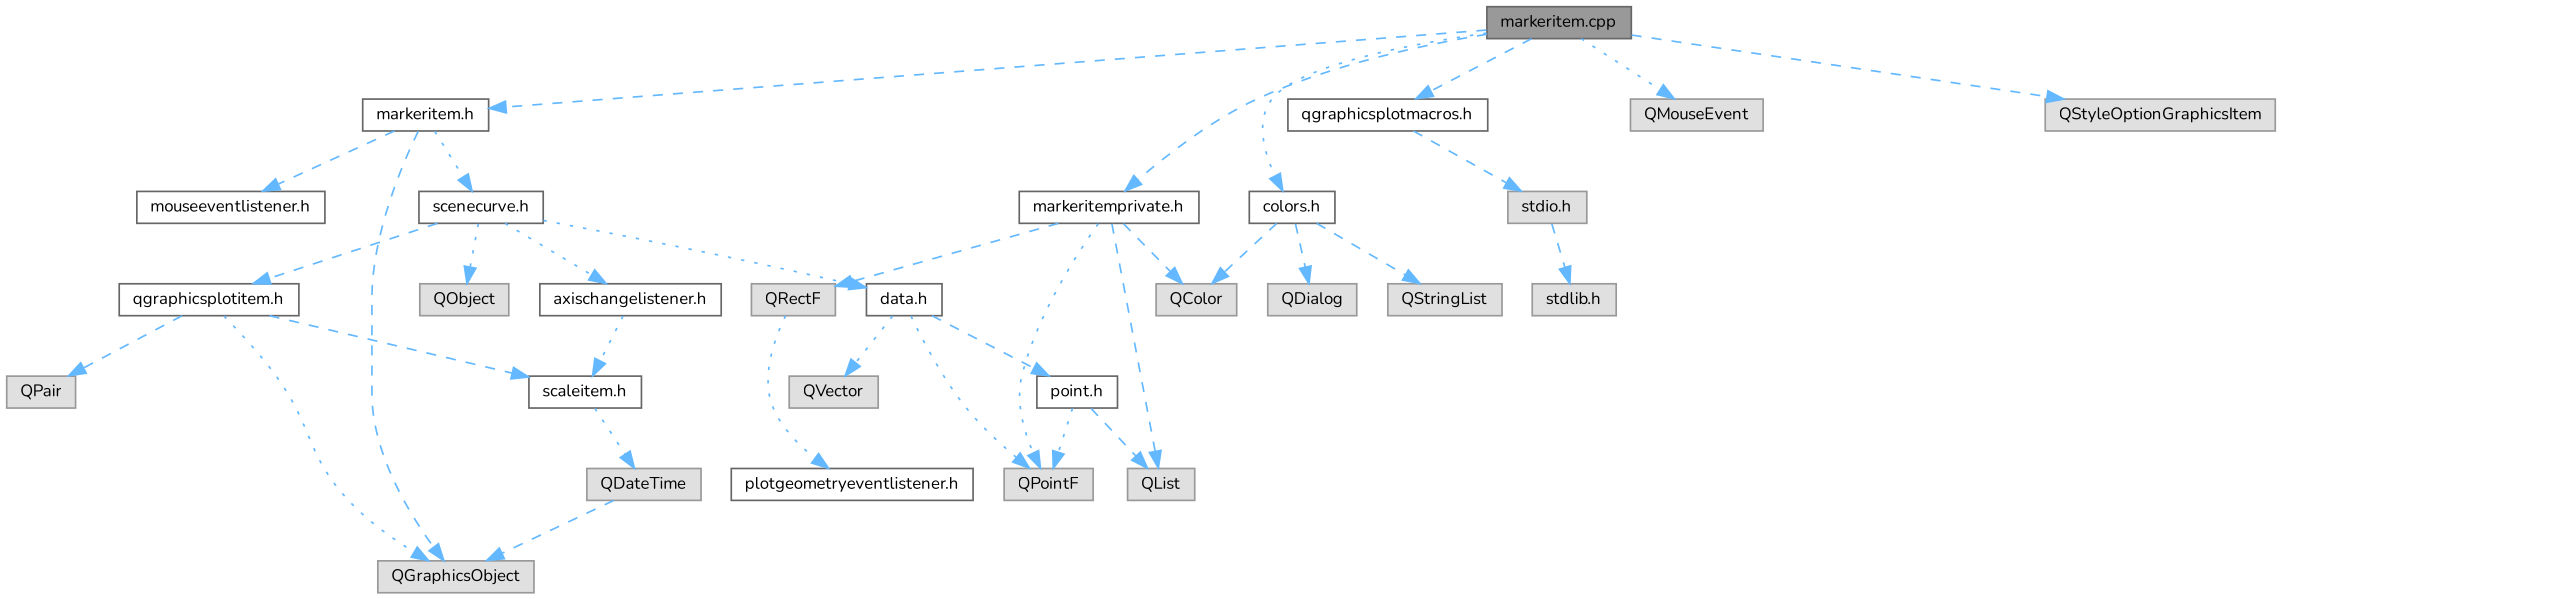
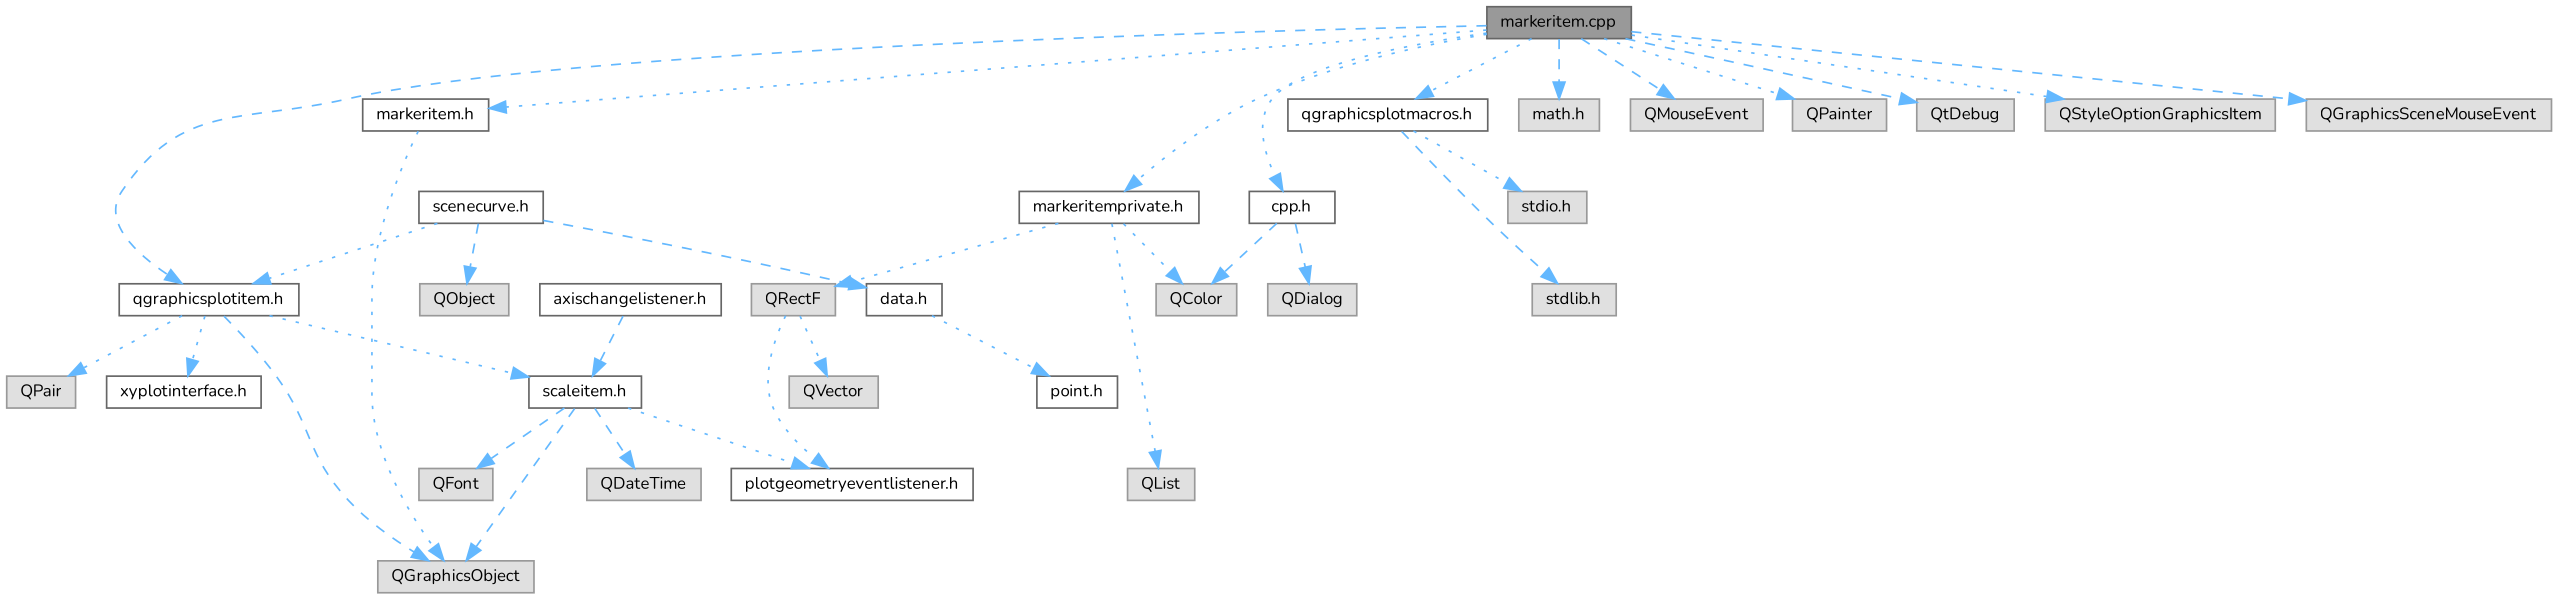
none -> (736, 56)
(1620, 64) -> (1620, 64)
(1481, 65) -> (1481, 65)
(1839, 66) -> (1839, 66)
(996, 69) -> (996, 69)
(1257, 99) -> (1257, 99)
none -> (1559, 115)
none -> (1840, 115)
none -> (1965, 115)
none -> (2429, 115)
(449, 154) -> none
(1460, 157) -> (1460, 157)
(231, 207) -> none
(1292, 207) -> (1292, 207)
(474, 245) -> (474, 245)
(1558, 246) -> (1472, 203)
(1147, 248) -> (1147, 248)
(548, 249) -> none
(353, 251) -> (353, 251)
(697, 251) -> (697, 251)
(955, 252) -> (955, 252)
(1445, 300) -> none
(612, 338) -> (612, 338)
(1134, 338) -> (1134, 338)
(874, 339) -> (810, 338)
(133, 342) -> (133, 342)
(983, 342) -> (983, 342)
(391, 344) -> (391, 344)
(372, 353) -> (372, 353)
none -> (184, 392)
(610, 431) -> (610, 431)
(1113, 432) -> none
none -> (710, 436)
(311, 442) -> (311, 442)
none -> (456, 484)
(1049, 484) -> none
(558, 527) -> (525, 478)
